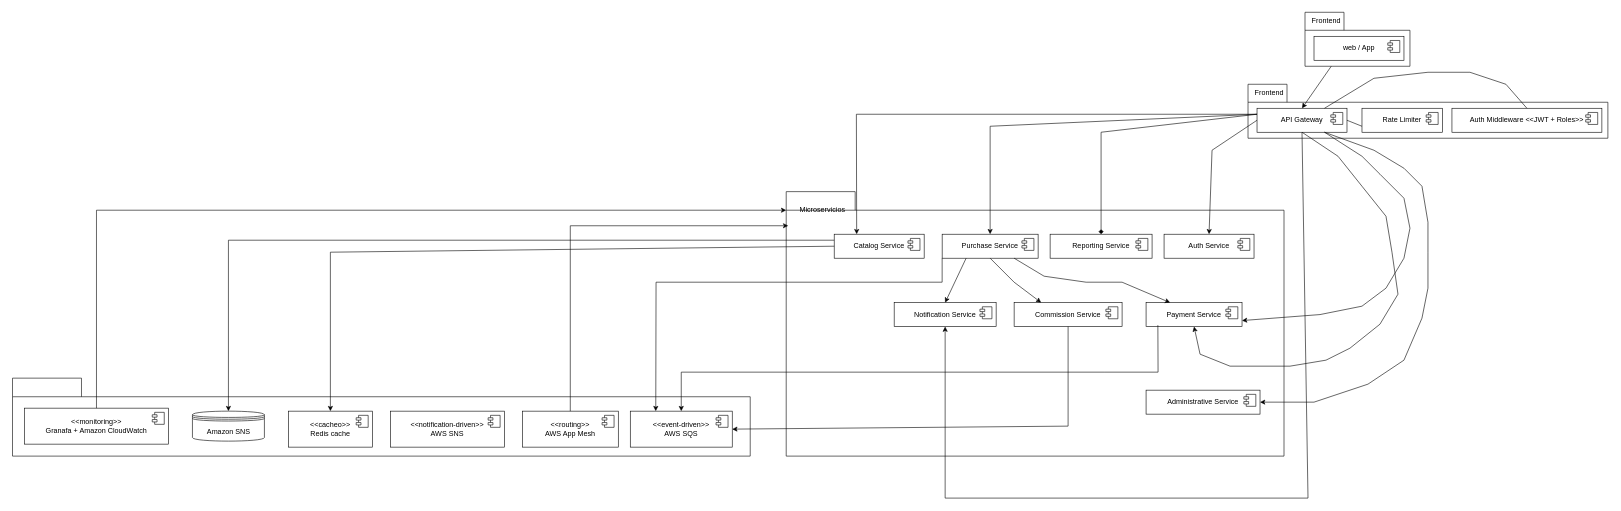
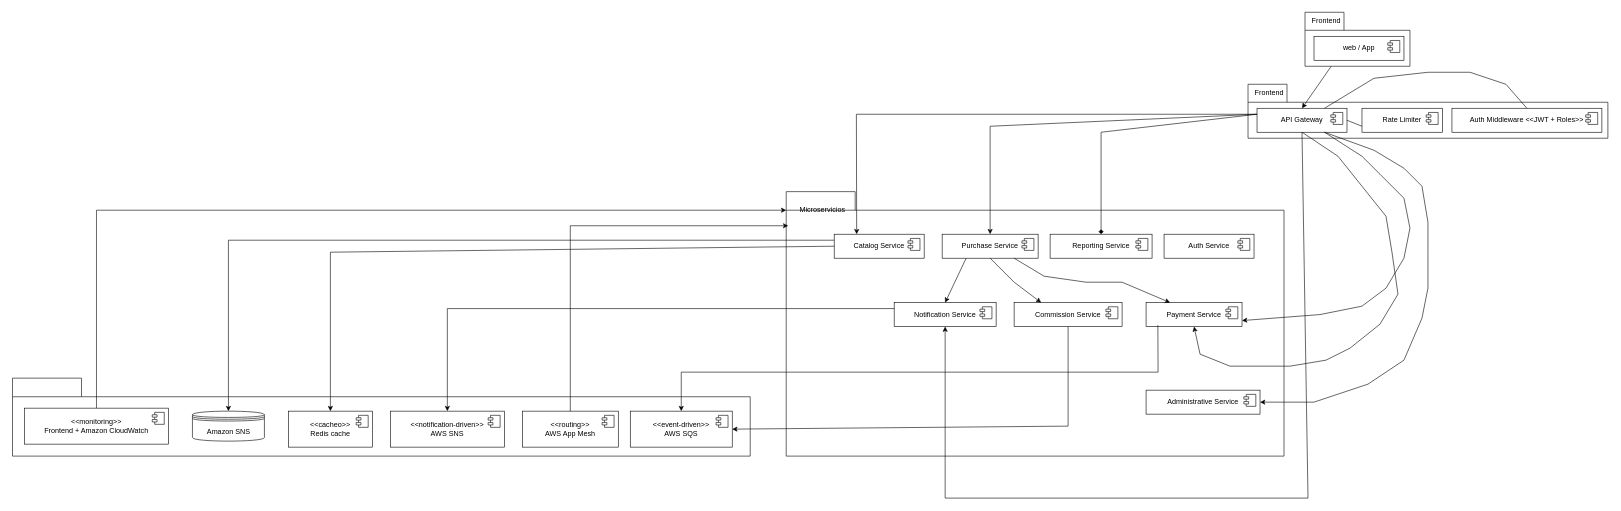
(1234, 136) -> none
(656, 282) -> none
none -> (670, 309)
(96, 426) -> (96, 426)
